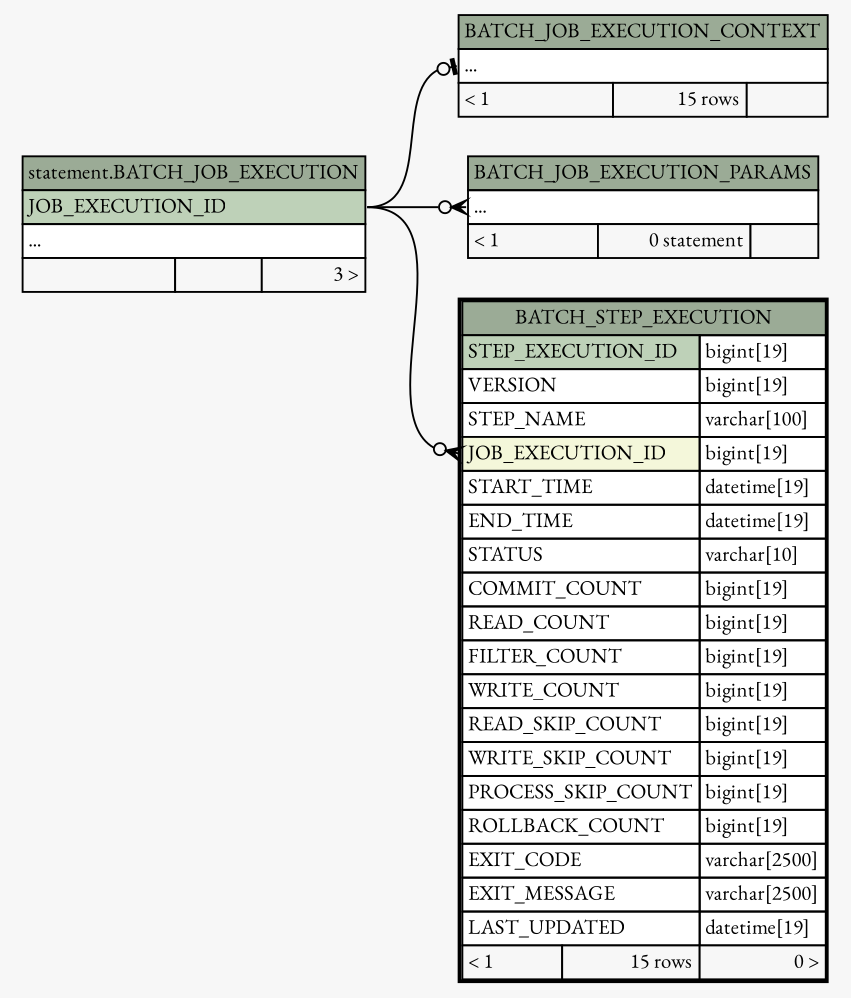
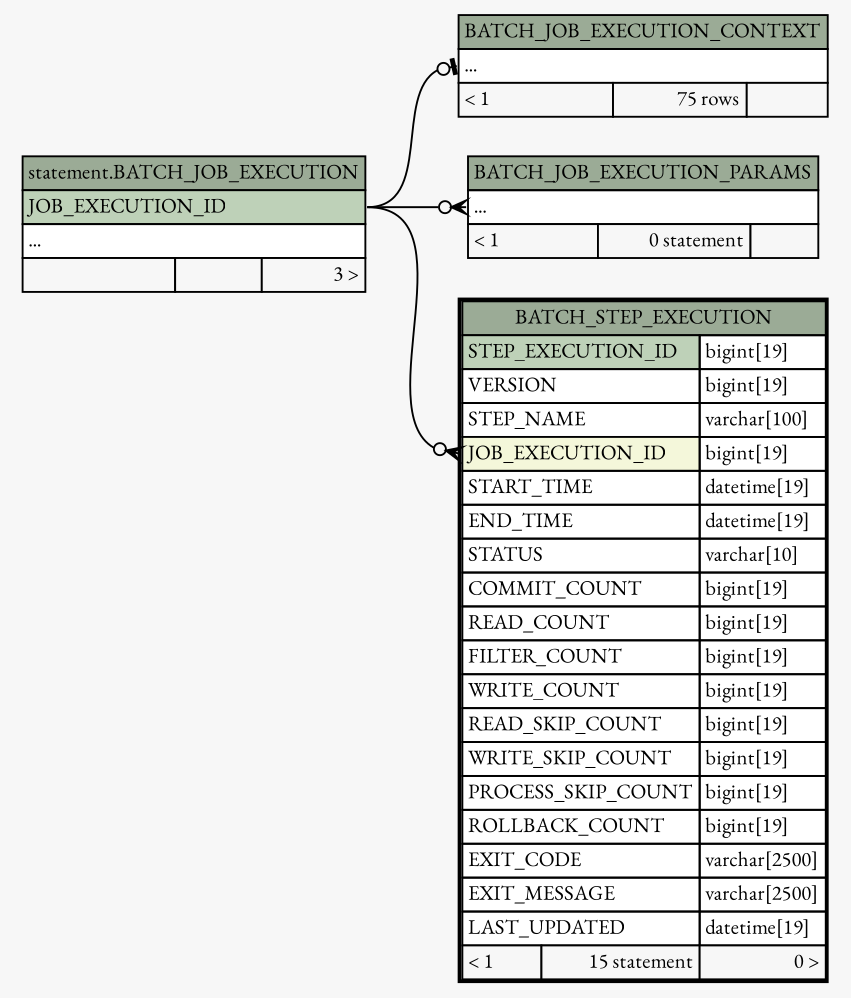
(709, 99) -> (709, 99)
(662, 961) -> (641, 961)
